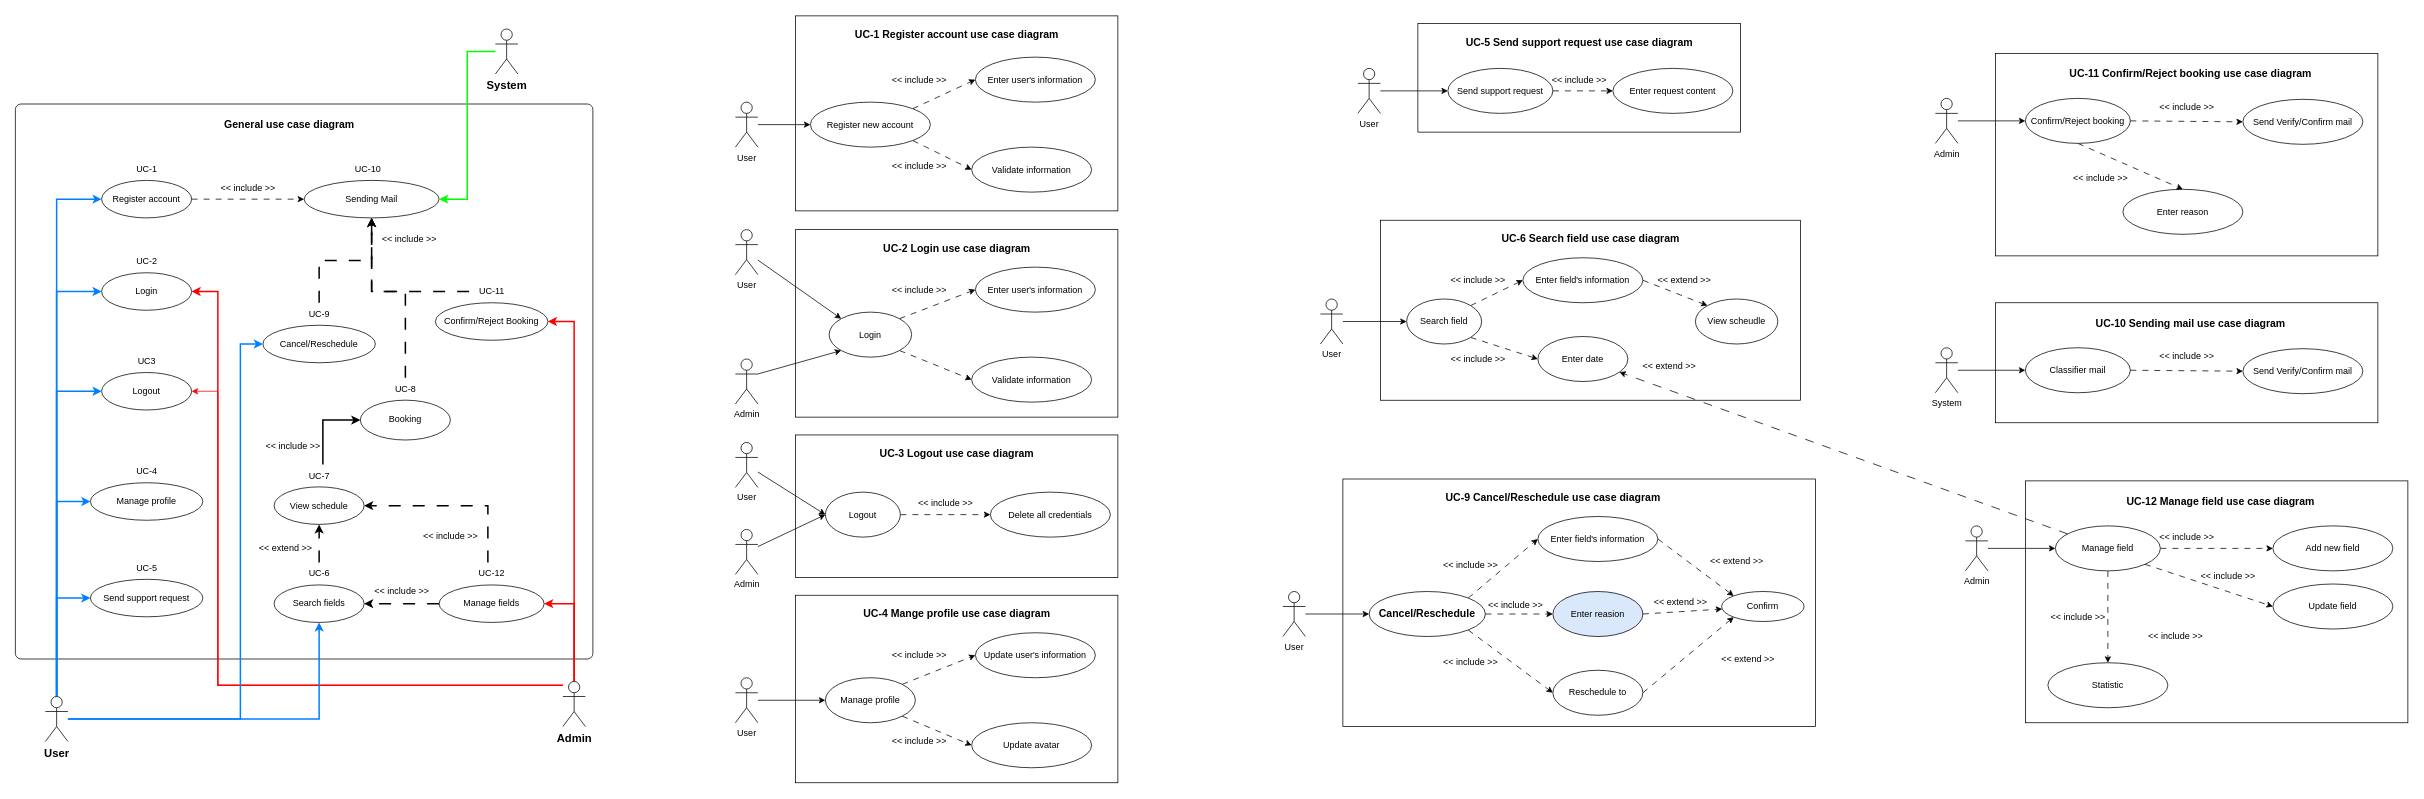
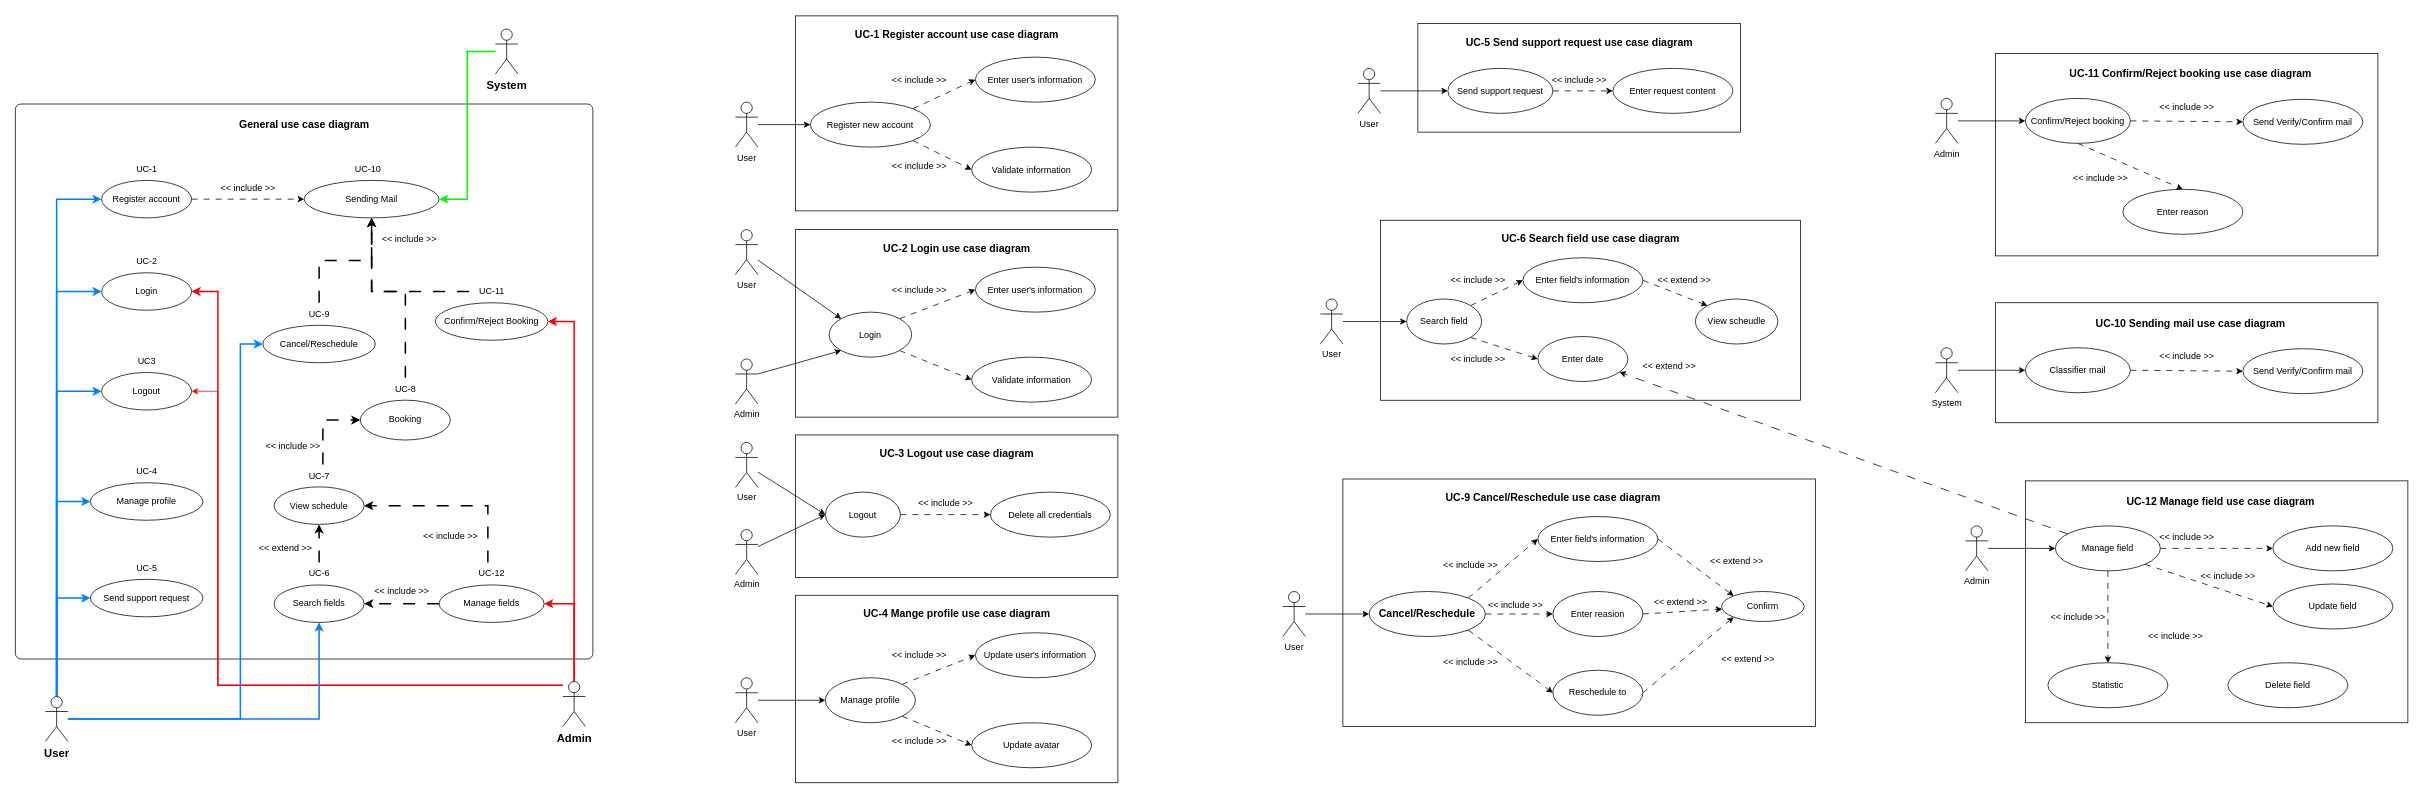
(289, 125) -> (304, 125)
(323, 446) -> (323, 446)
(1598, 614) -> (1598, 614)
none -> (2288, 685)
